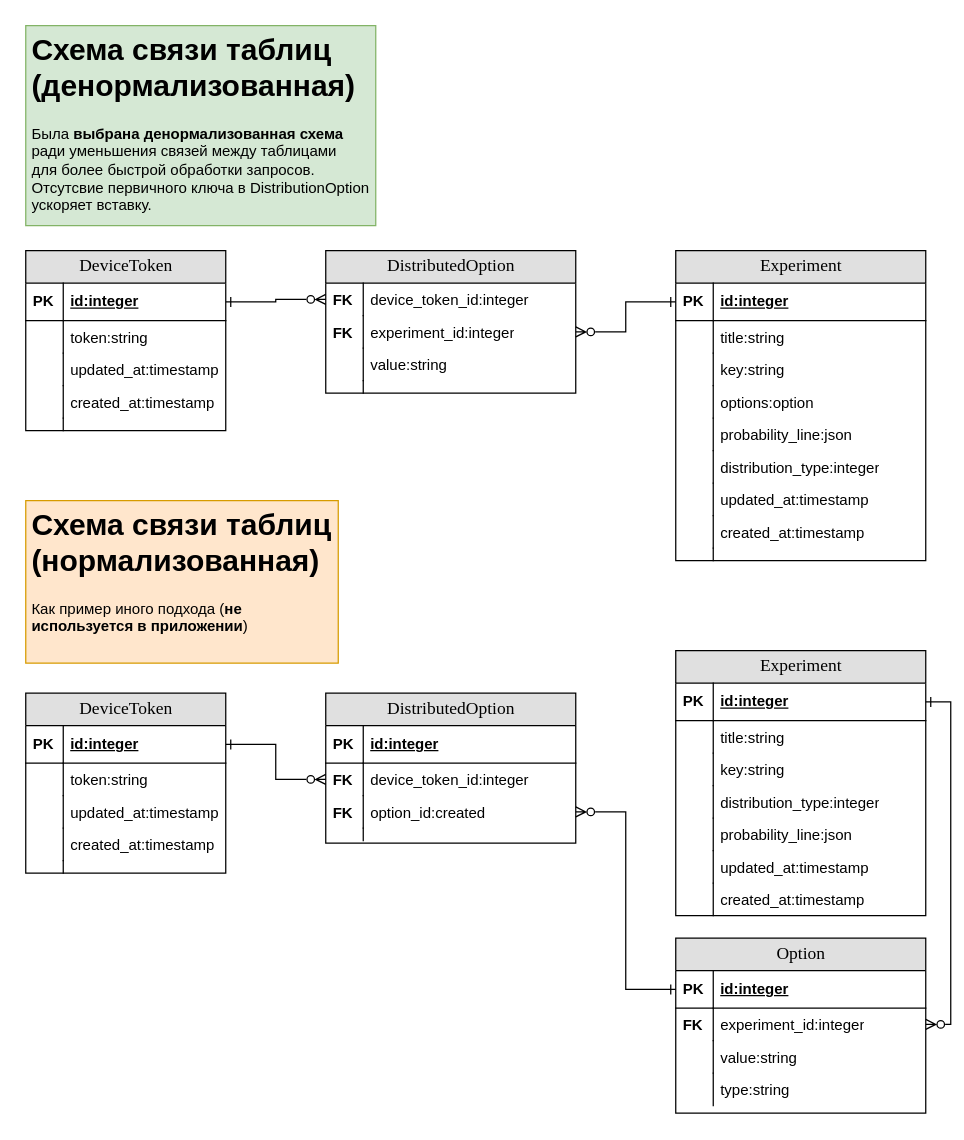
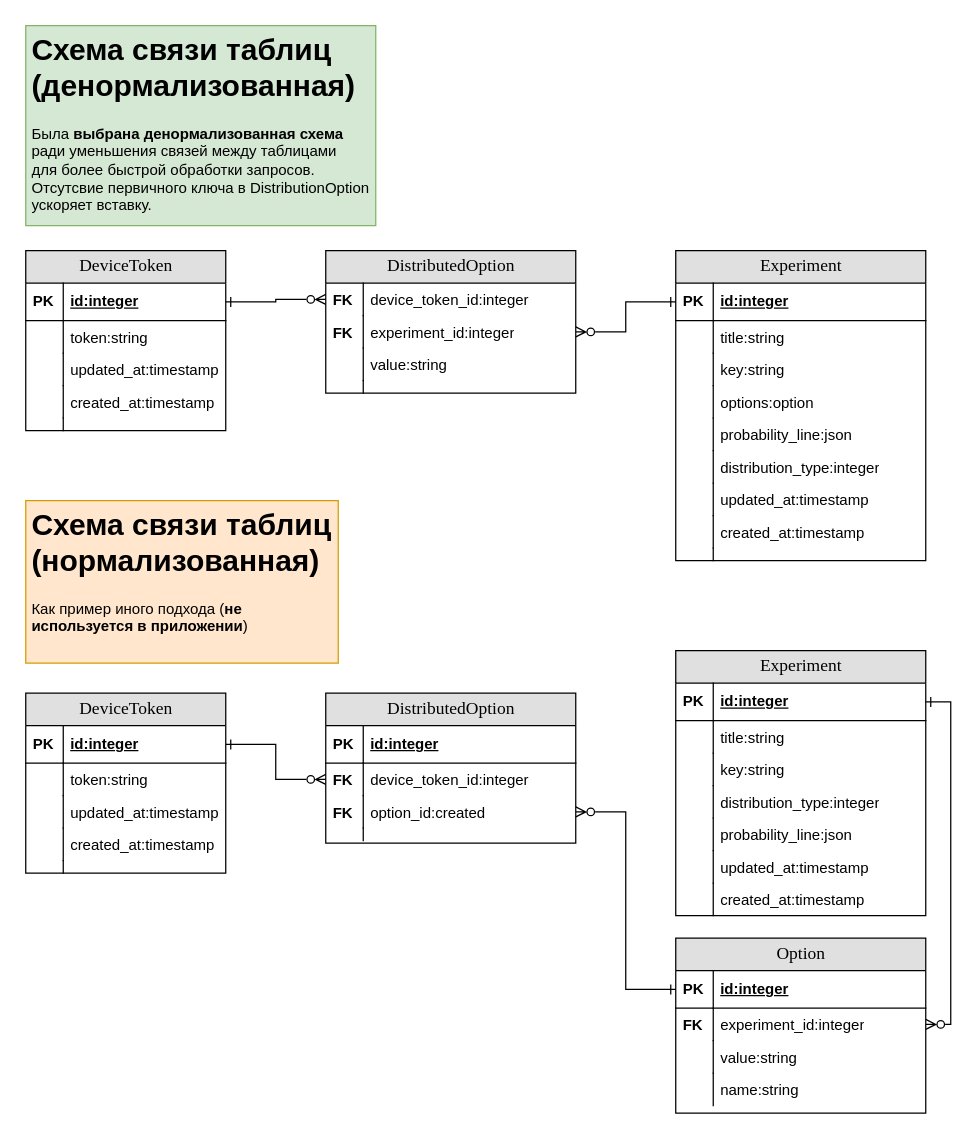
(763, 1091) -> (763, 1091)
